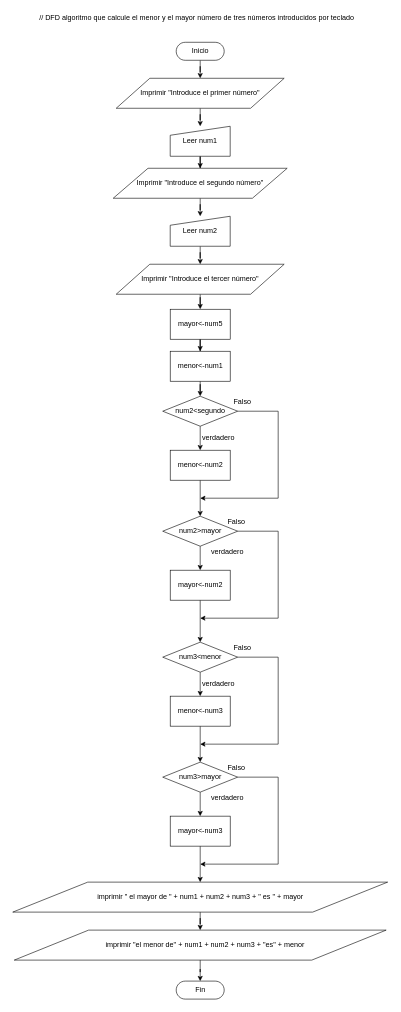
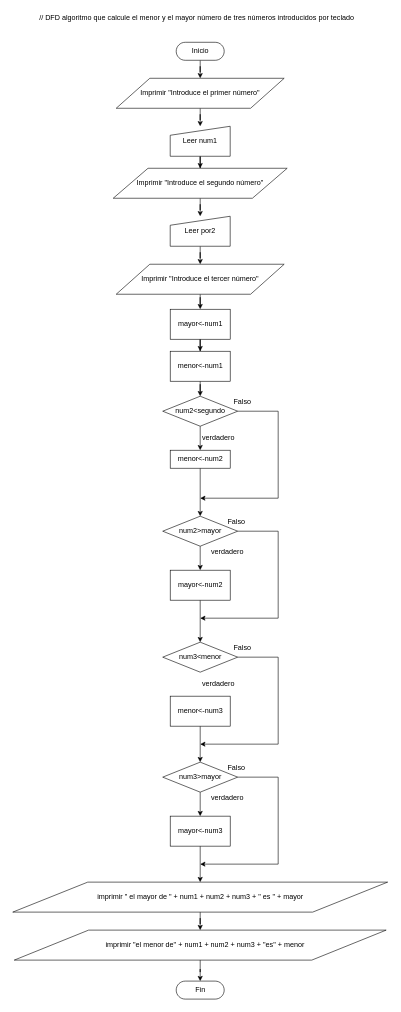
(200, 231) -> (200, 231)
(200, 324) -> (200, 324)
(200, 465) -> (200, 459)
(200, 690) -> none
